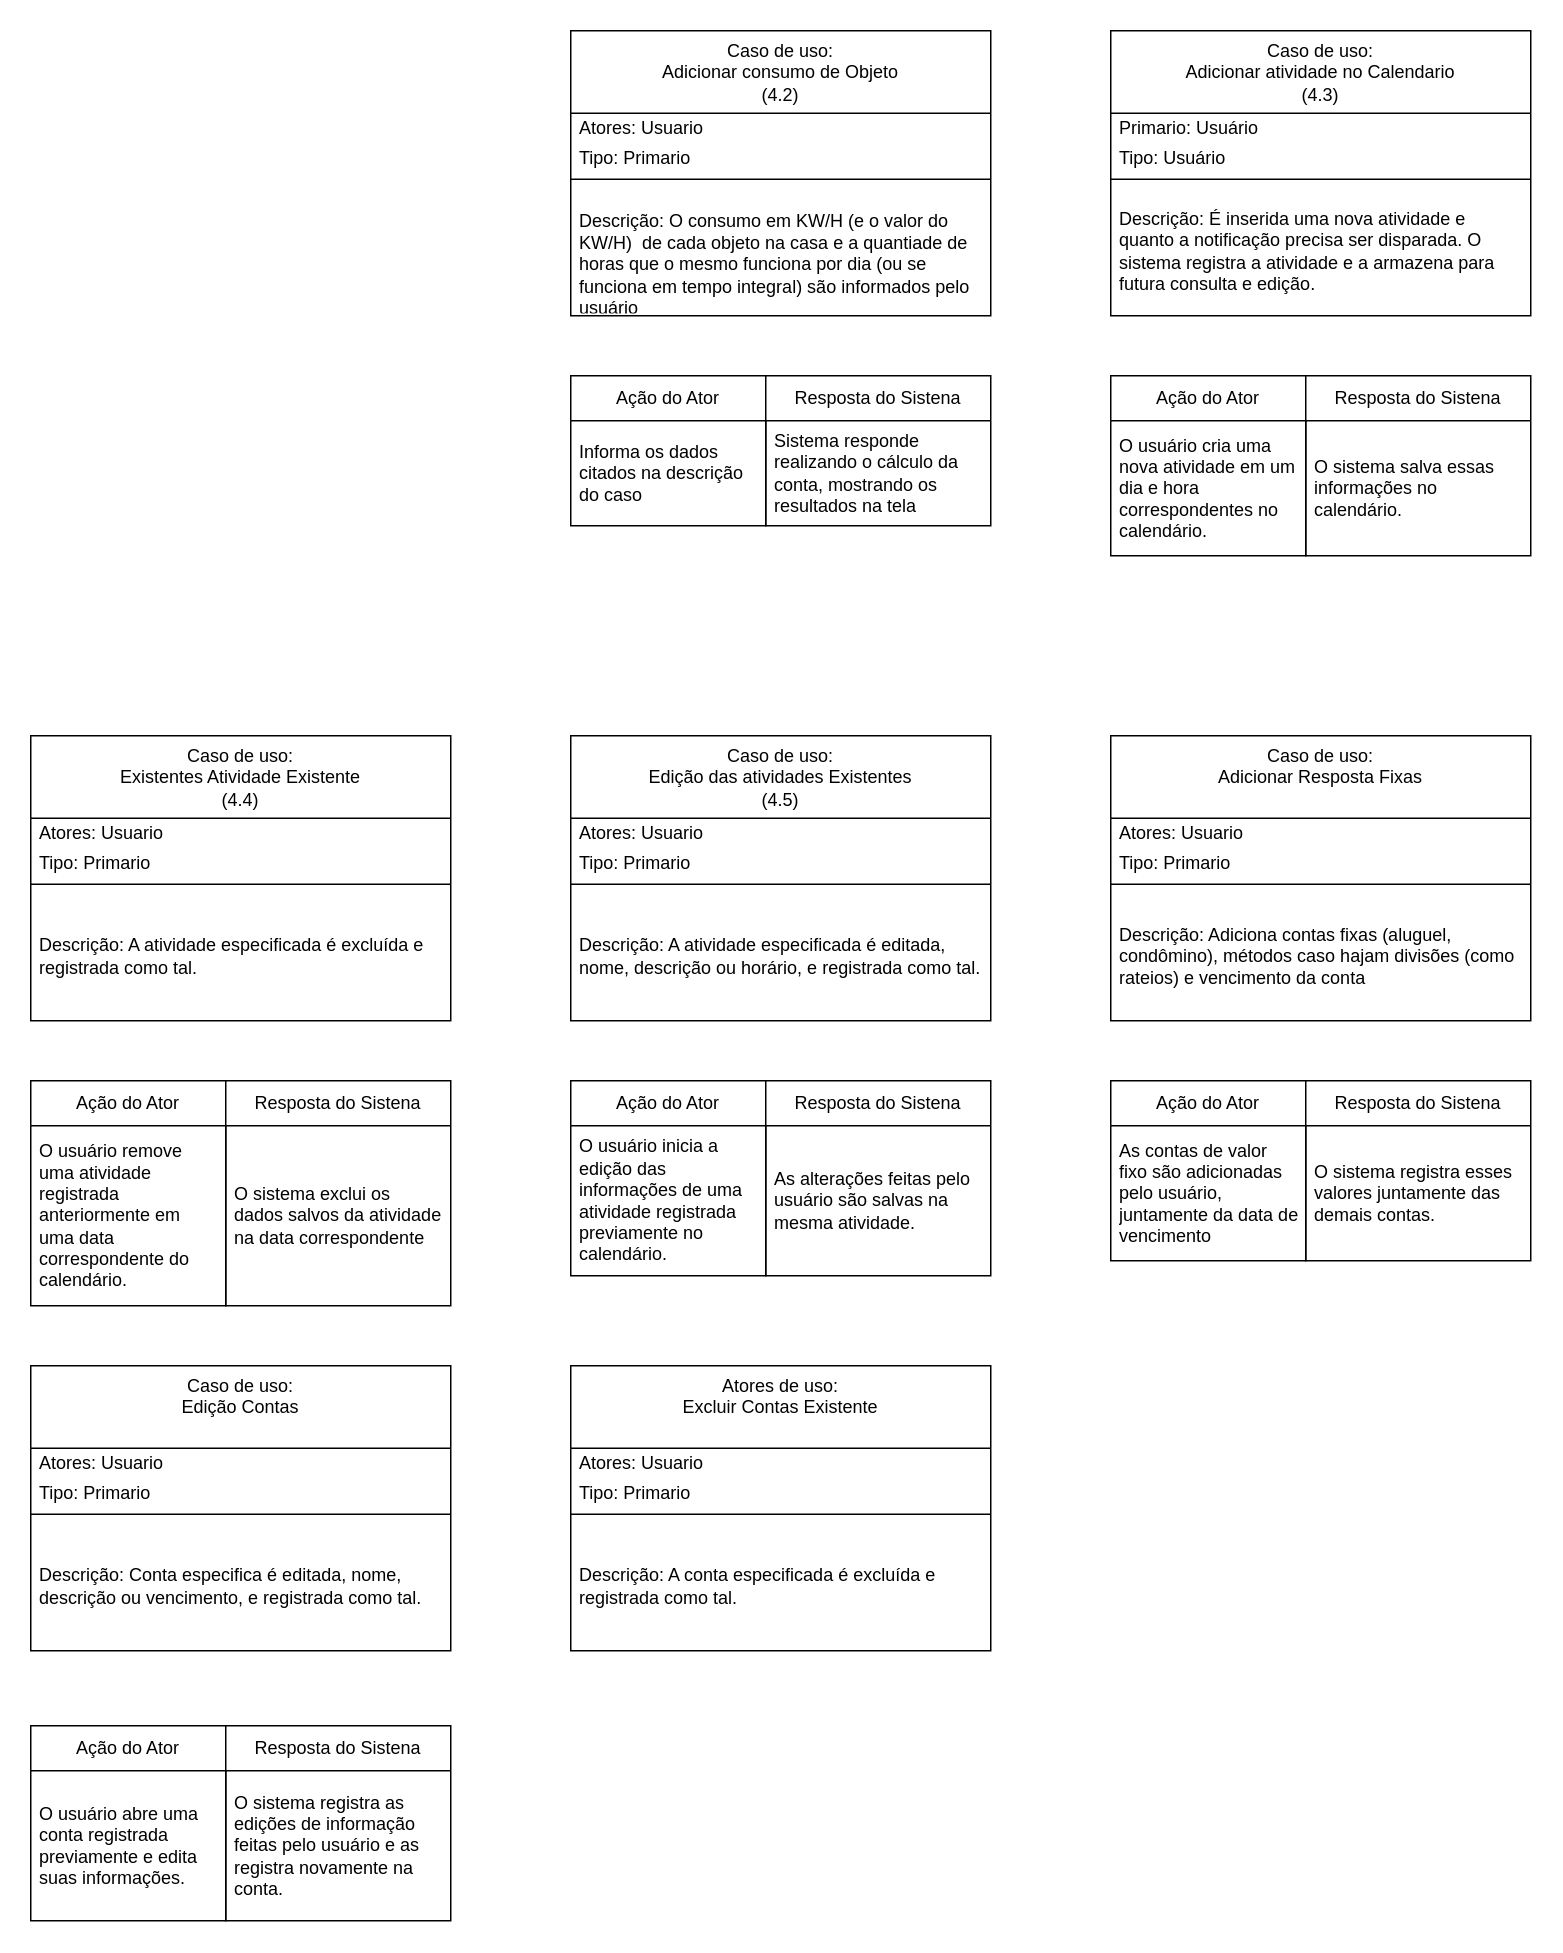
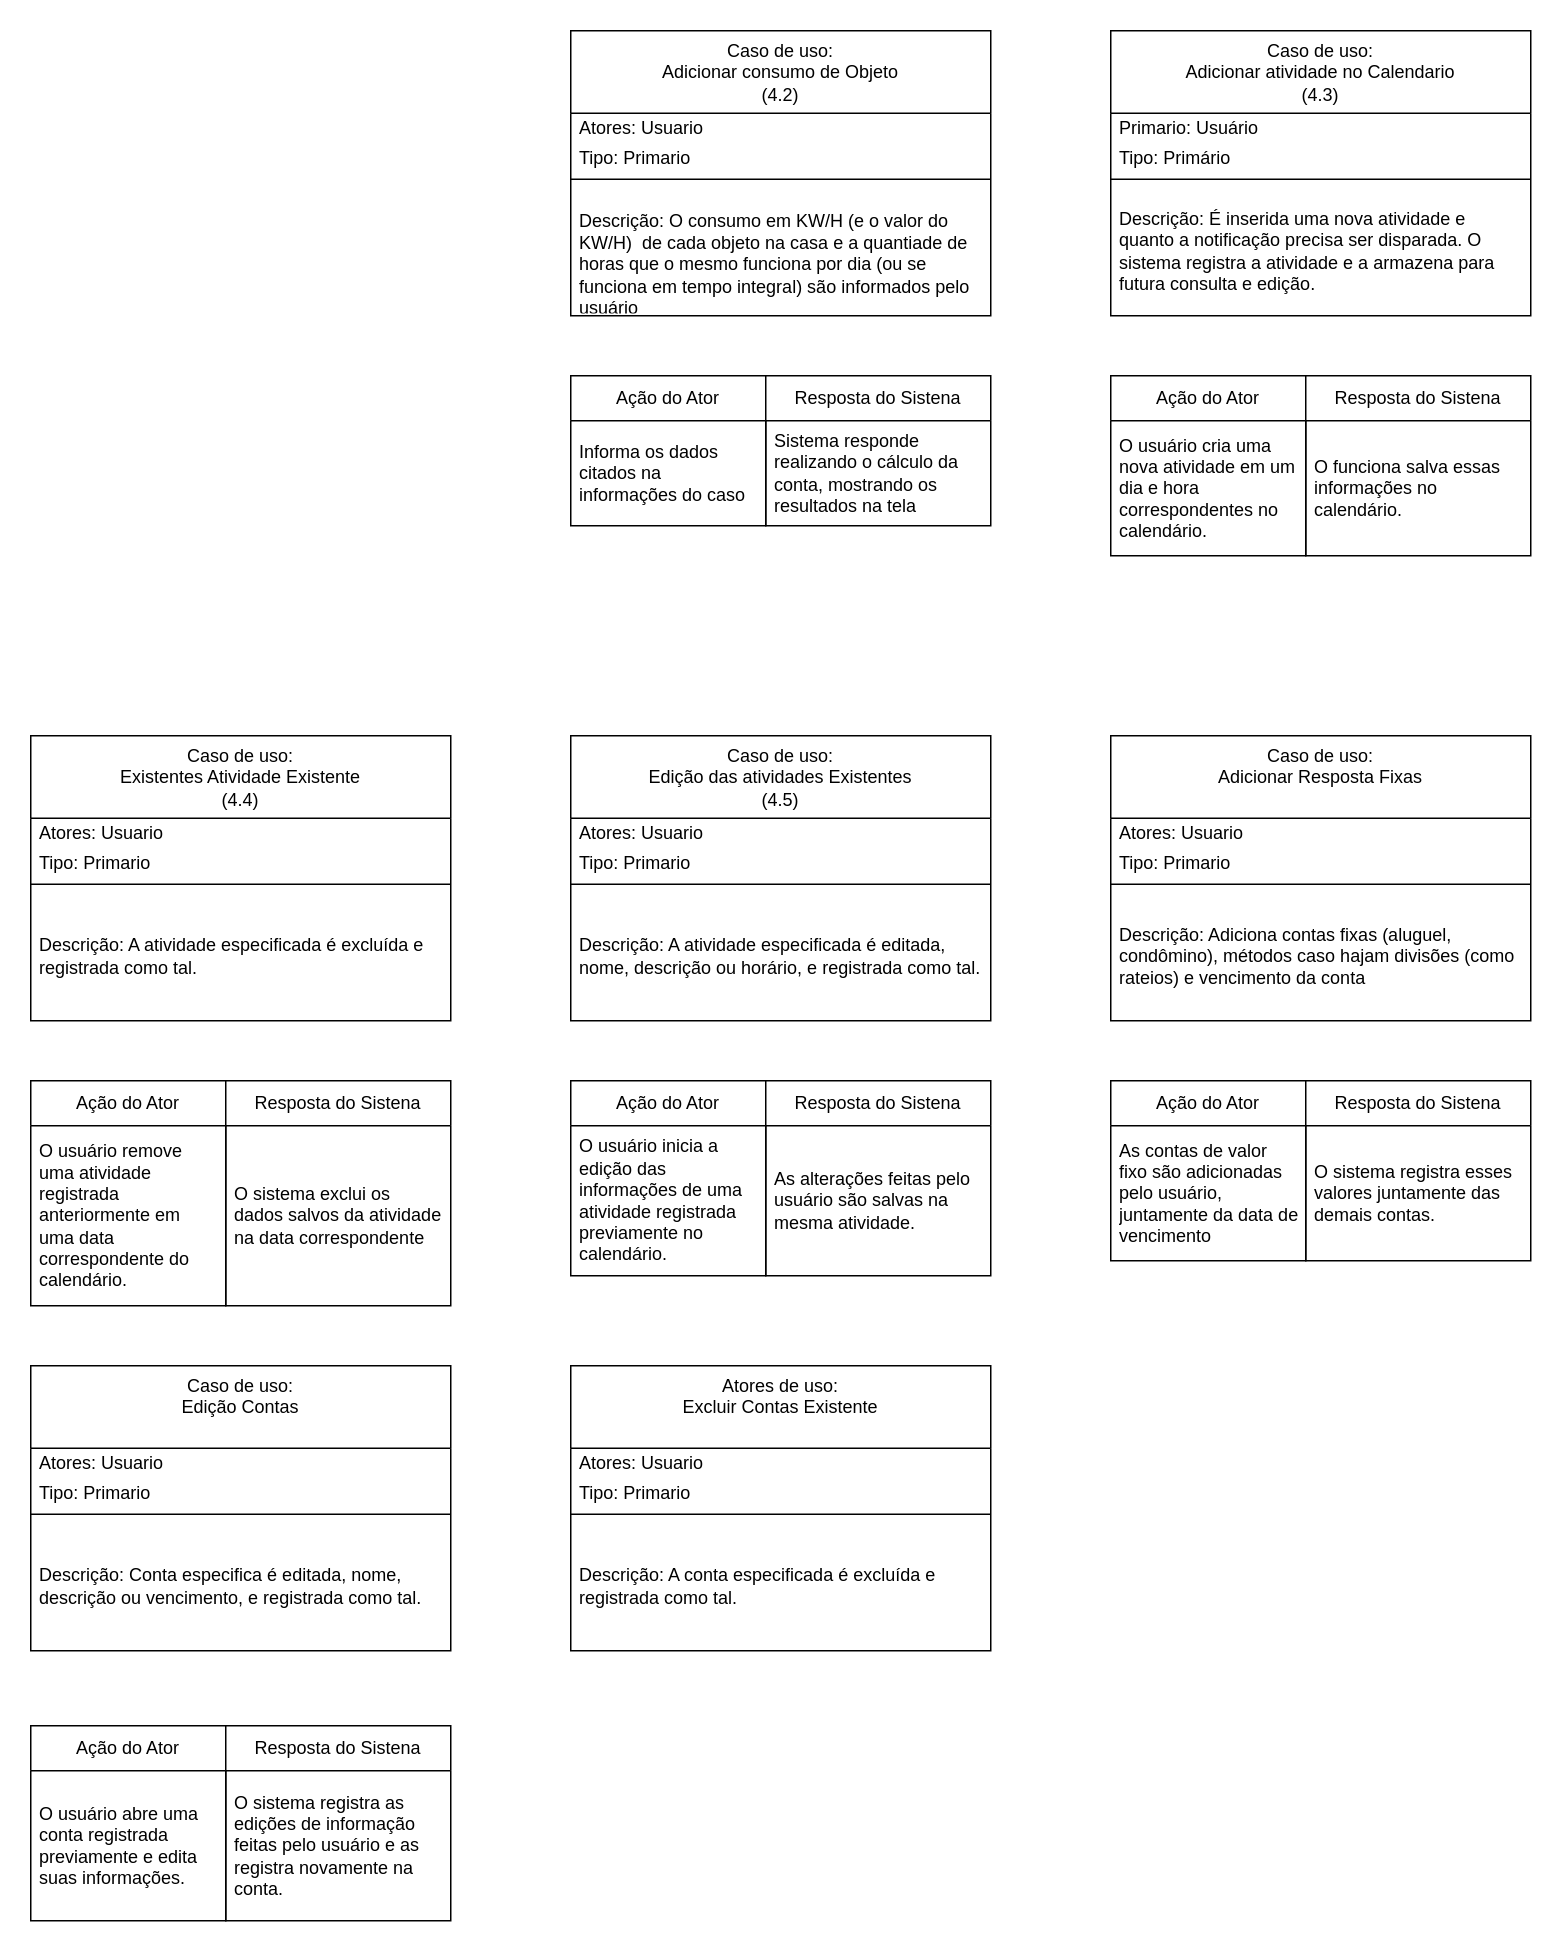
(1176, 158) -> (1179, 158)
(670, 473) -> (670, 473)
(1420, 488) -> (1420, 488)
